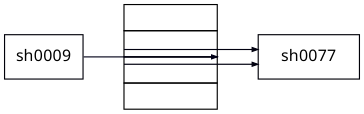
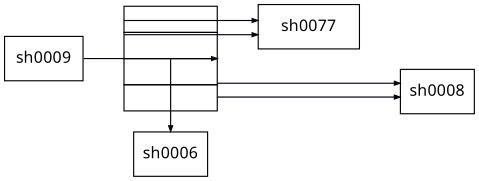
none -> (437, 92)
none -> (171, 154)
